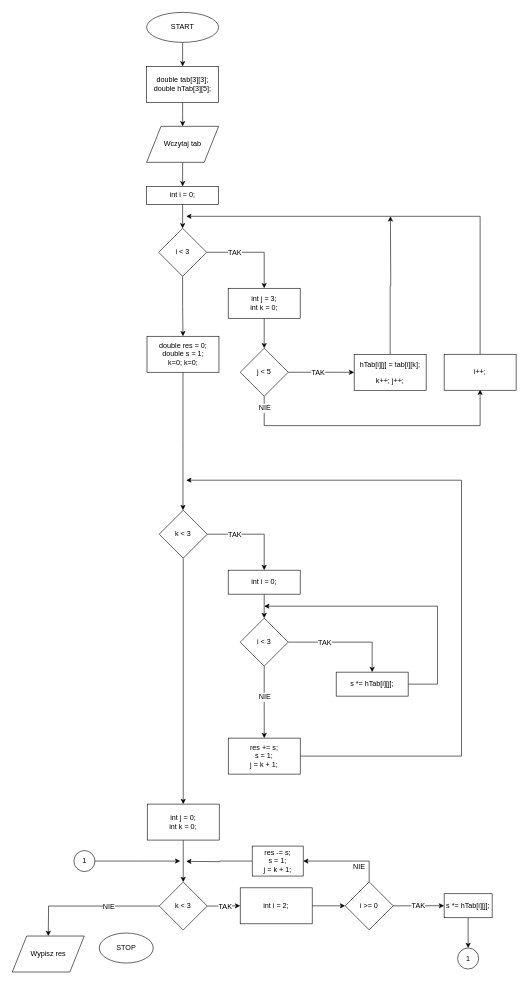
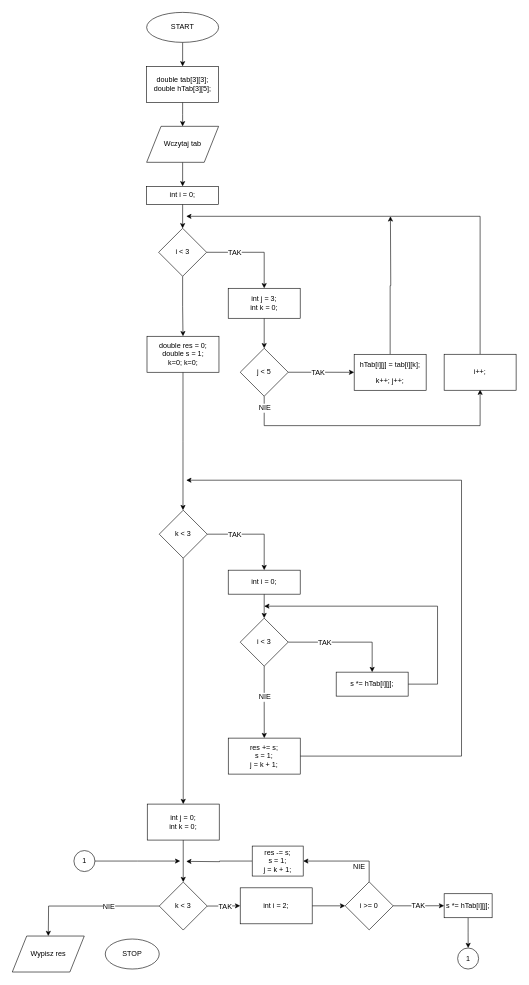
(126, 948) -> (132, 954)
